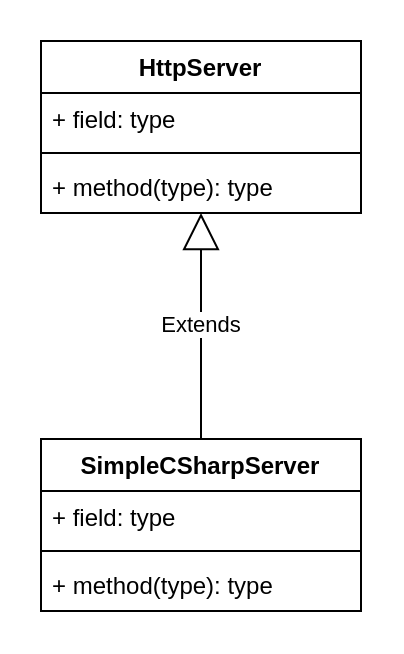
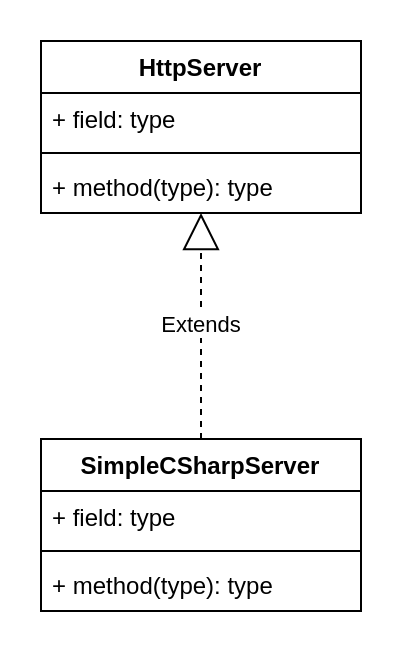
(201, 389) -> (201, 389)
